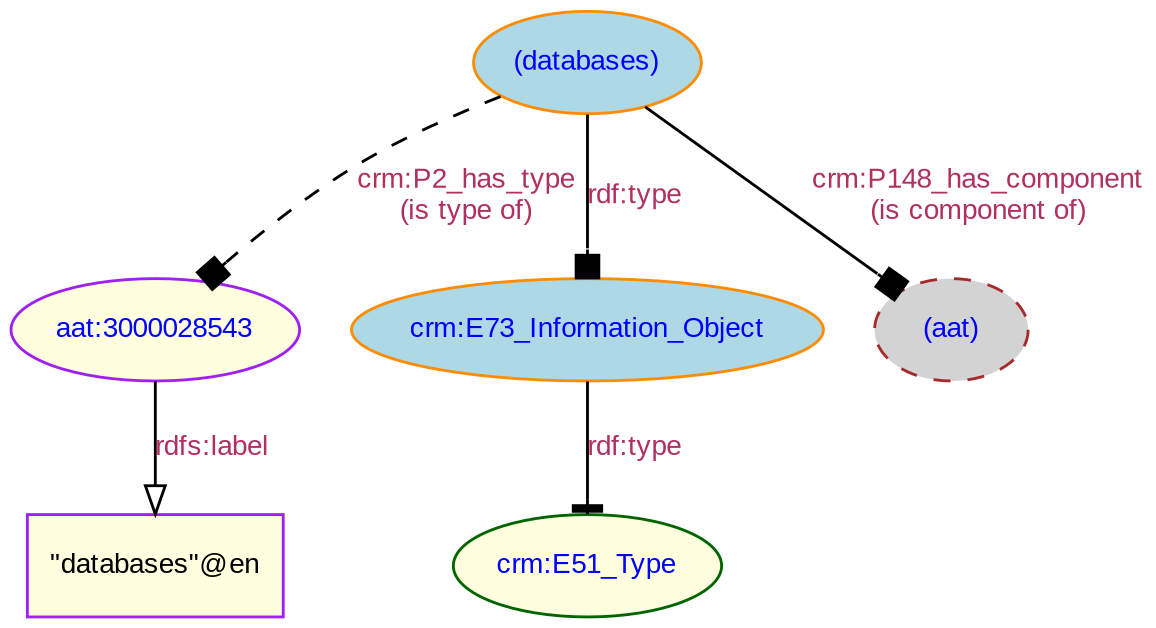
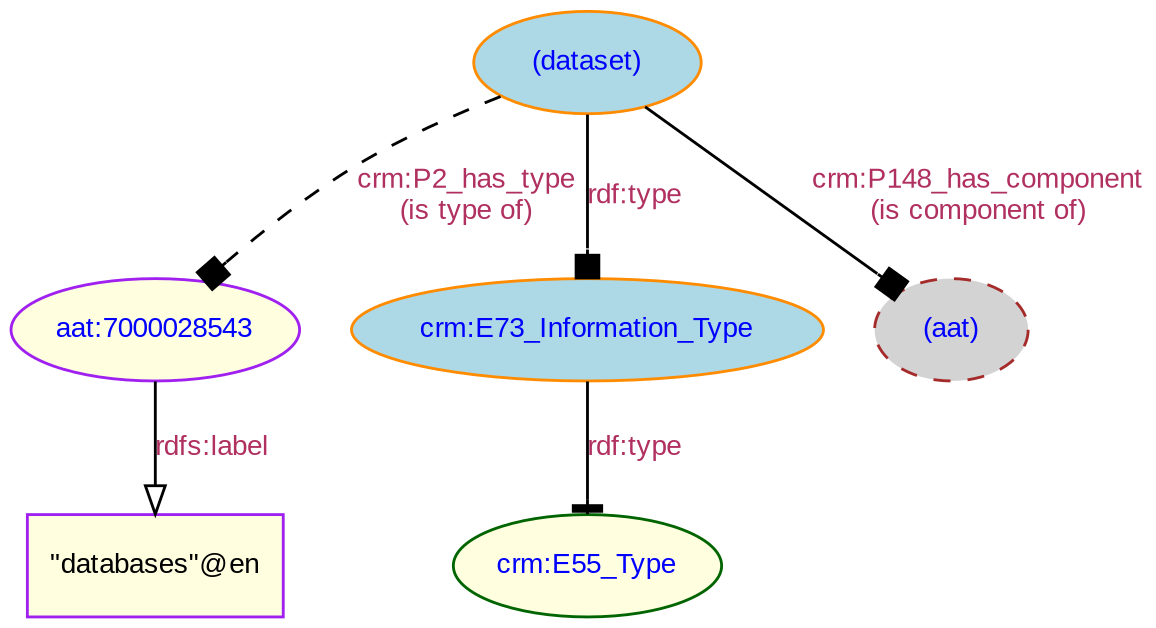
(587, 63) -> (587, 63)
(155, 330) -> (155, 330)
(587, 330) -> (587, 330)
(587, 566) -> (587, 566)
